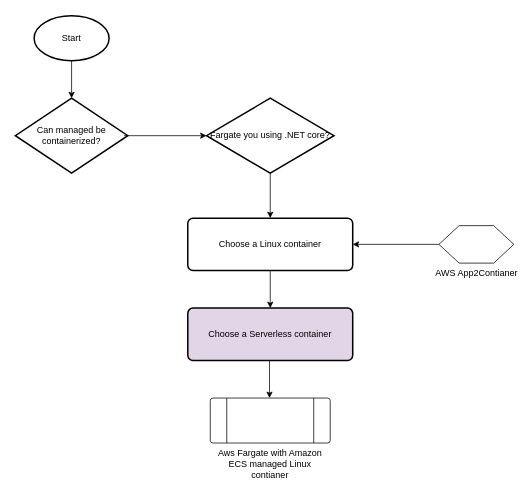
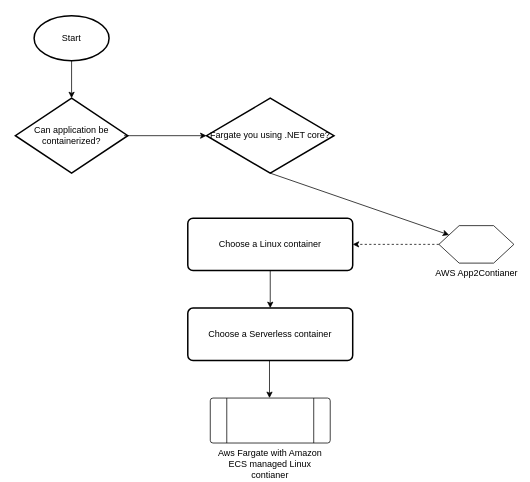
(72, 135) -> (72, 135)
(270, 193) -> (358, 203)
(398, 244) -> (398, 244)
(270, 334) -> (270, 334)
